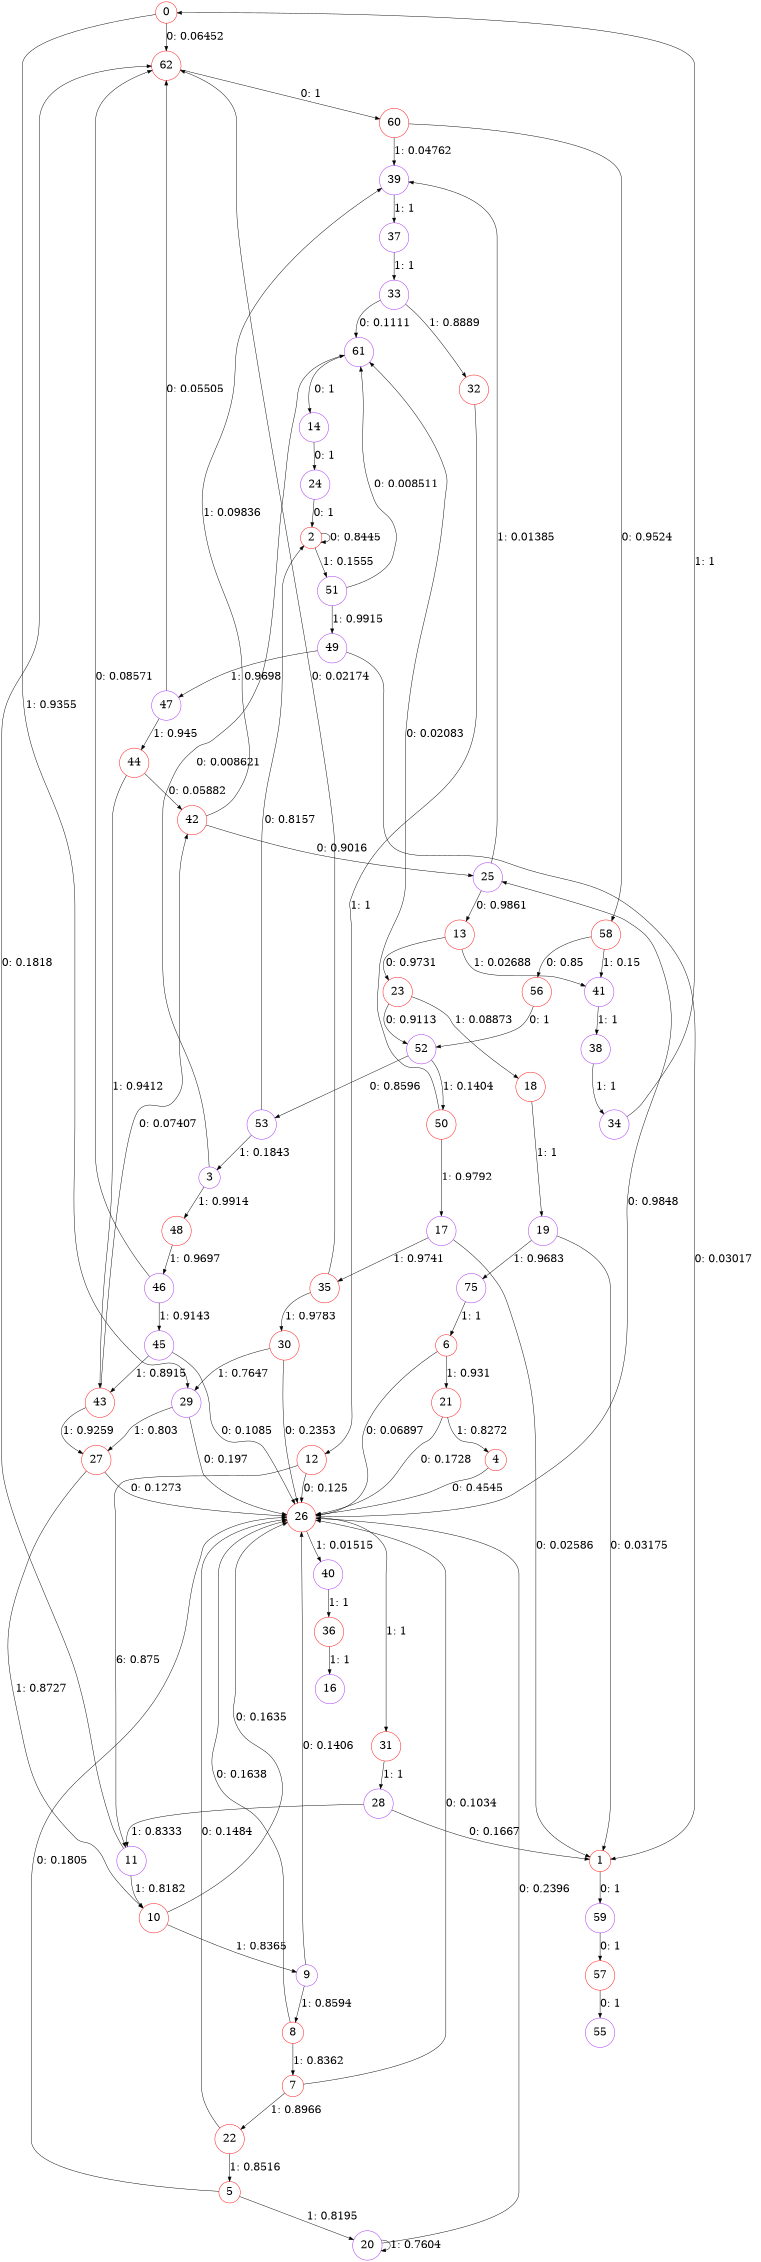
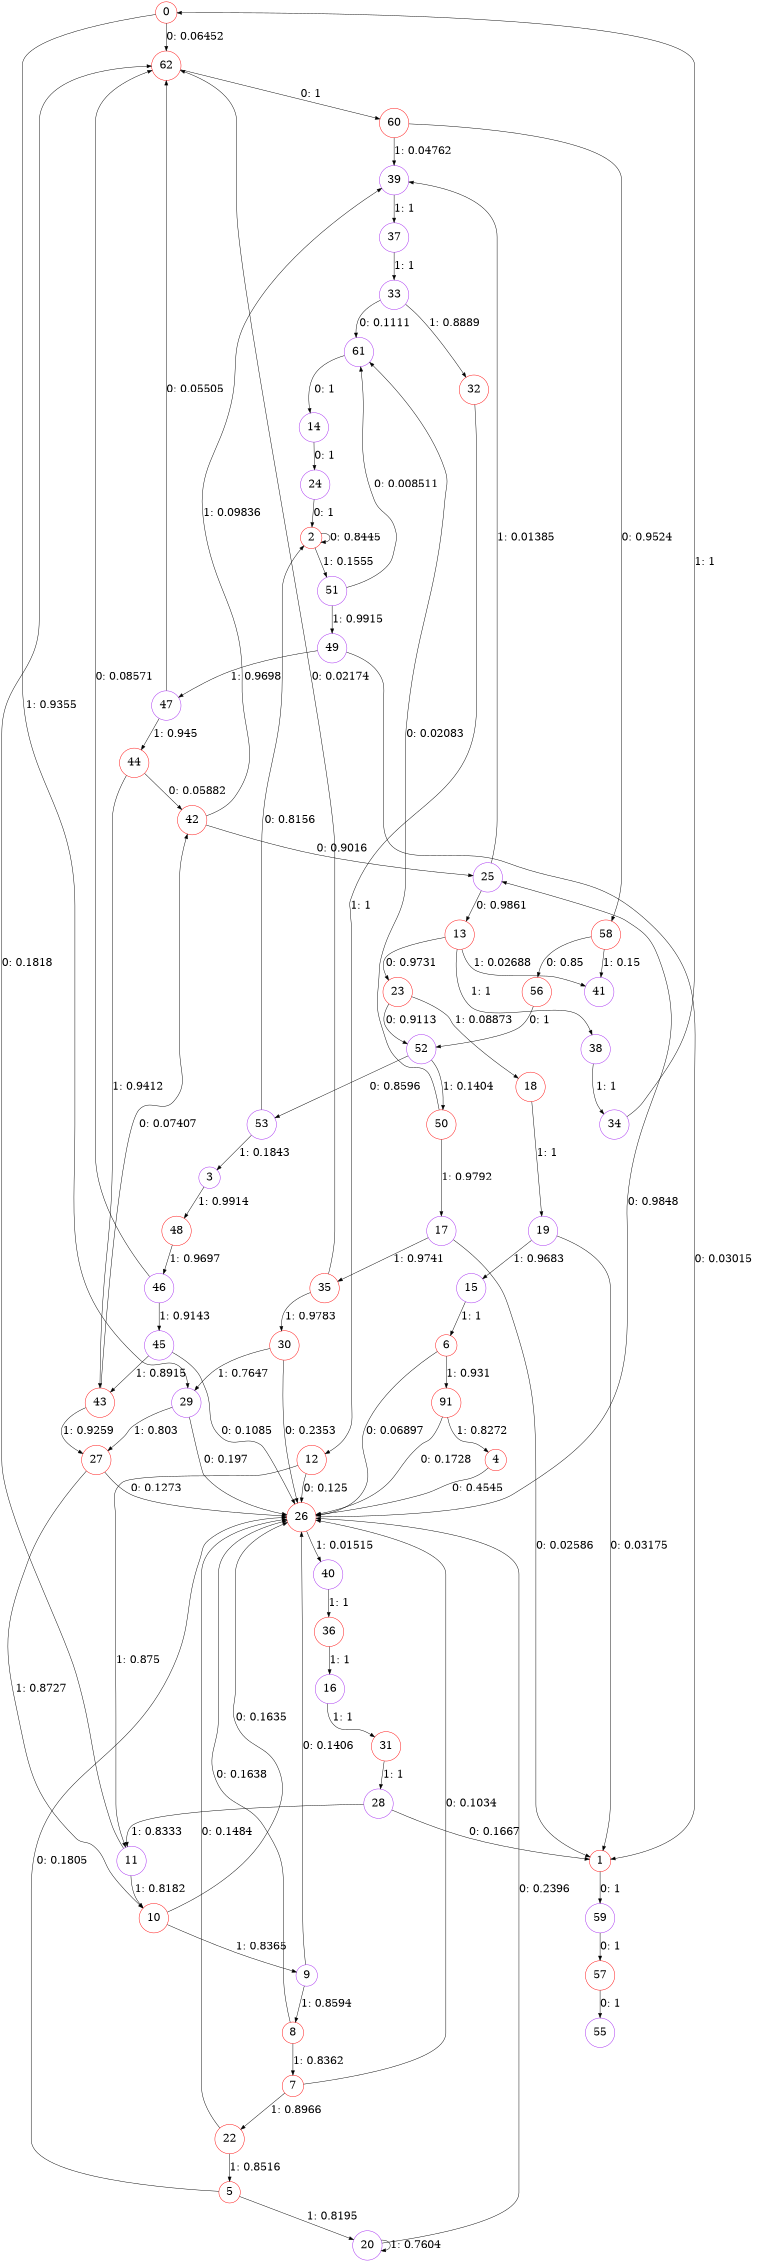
(200, 746) -> none
(295, 820) -> (295, 820)
(598, 1018) -> (504, 1013)
(727, 1259) -> (727, 1259)
(471, 1288) -> (471, 1288)
(446, 1403) -> (446, 1403)
(386, 1598) -> (341, 1729)
(145, 1660) -> (145, 1660)
